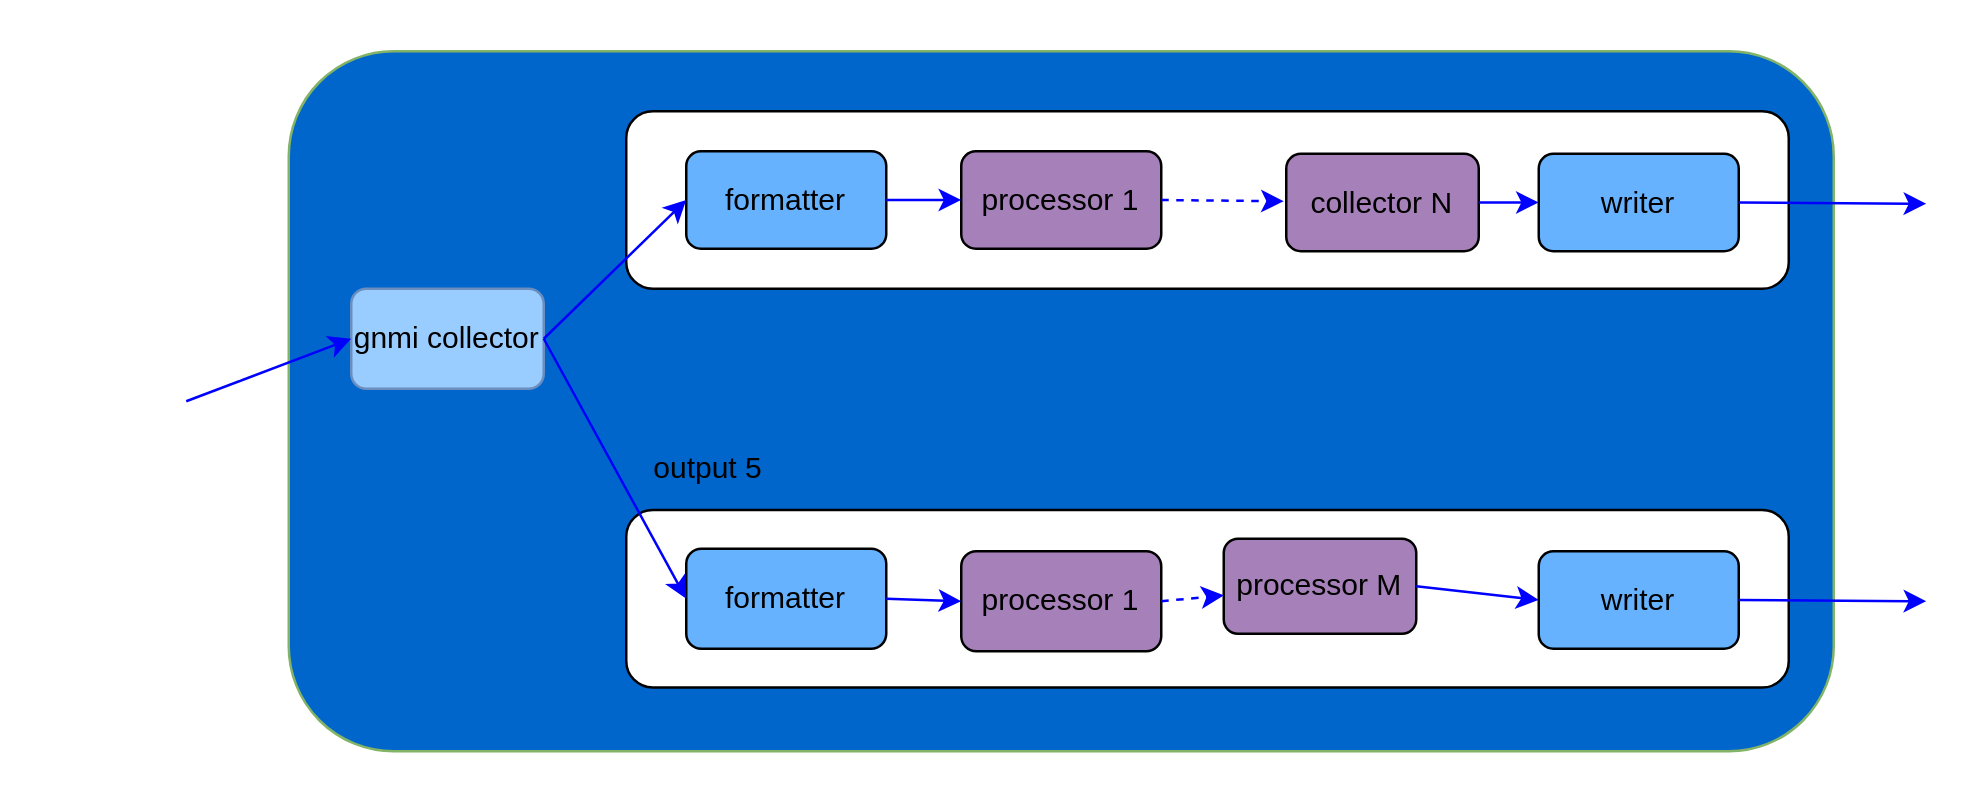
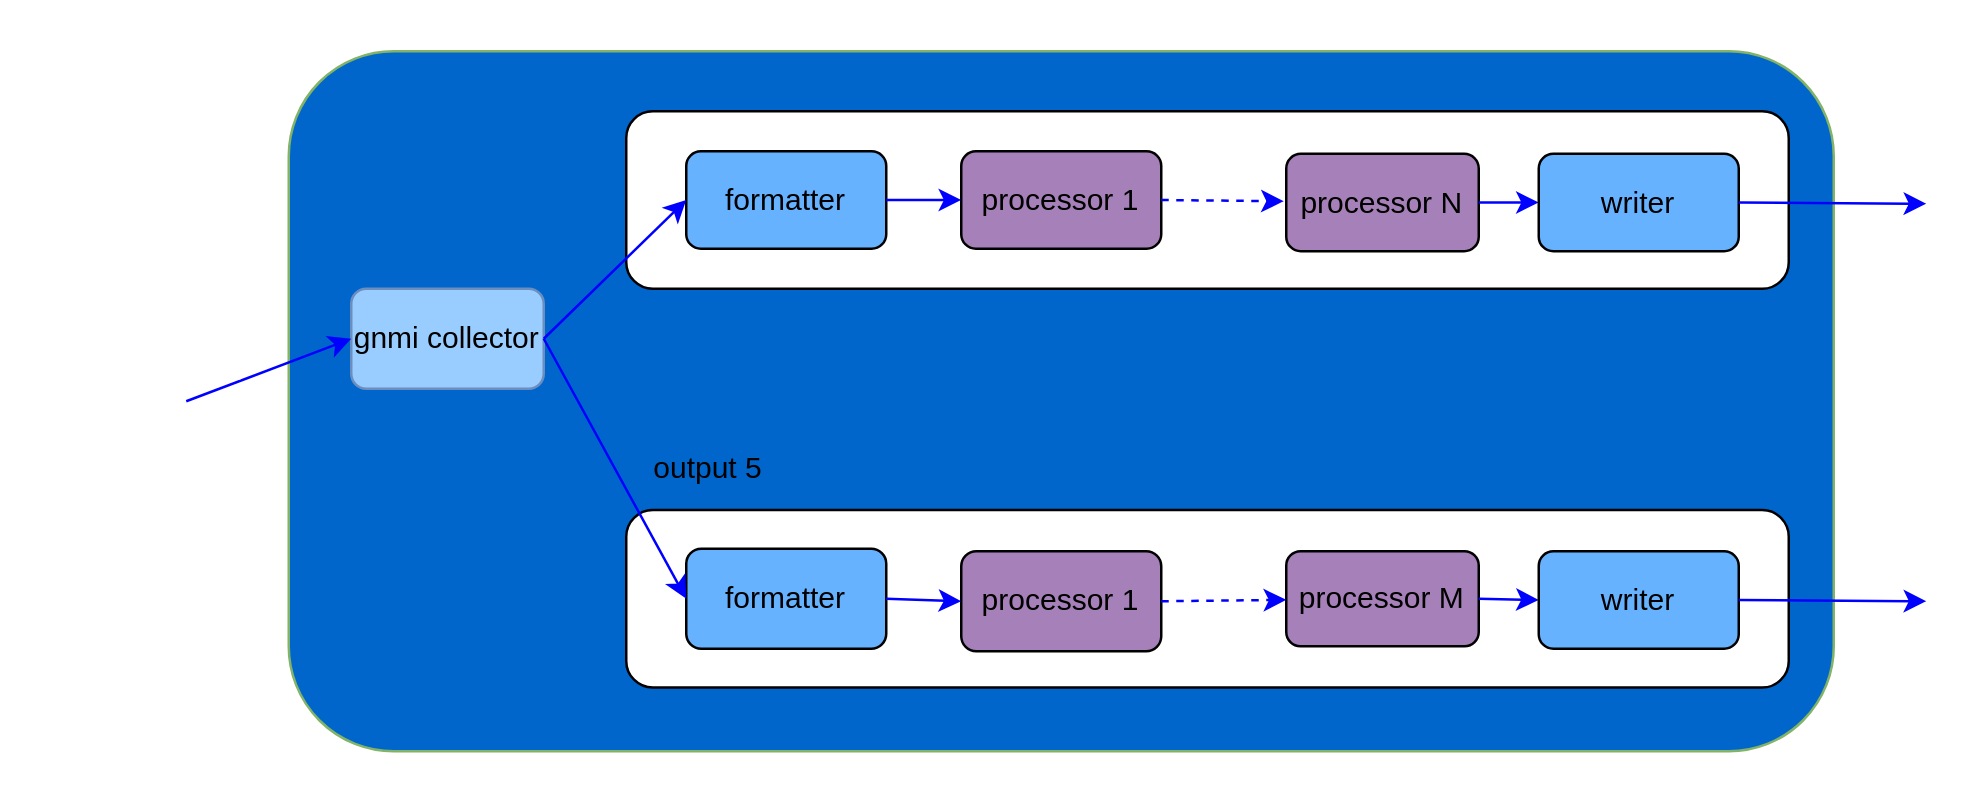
(1383, 204) -> (1383, 204)
(1320, 586) -> (1383, 599)
